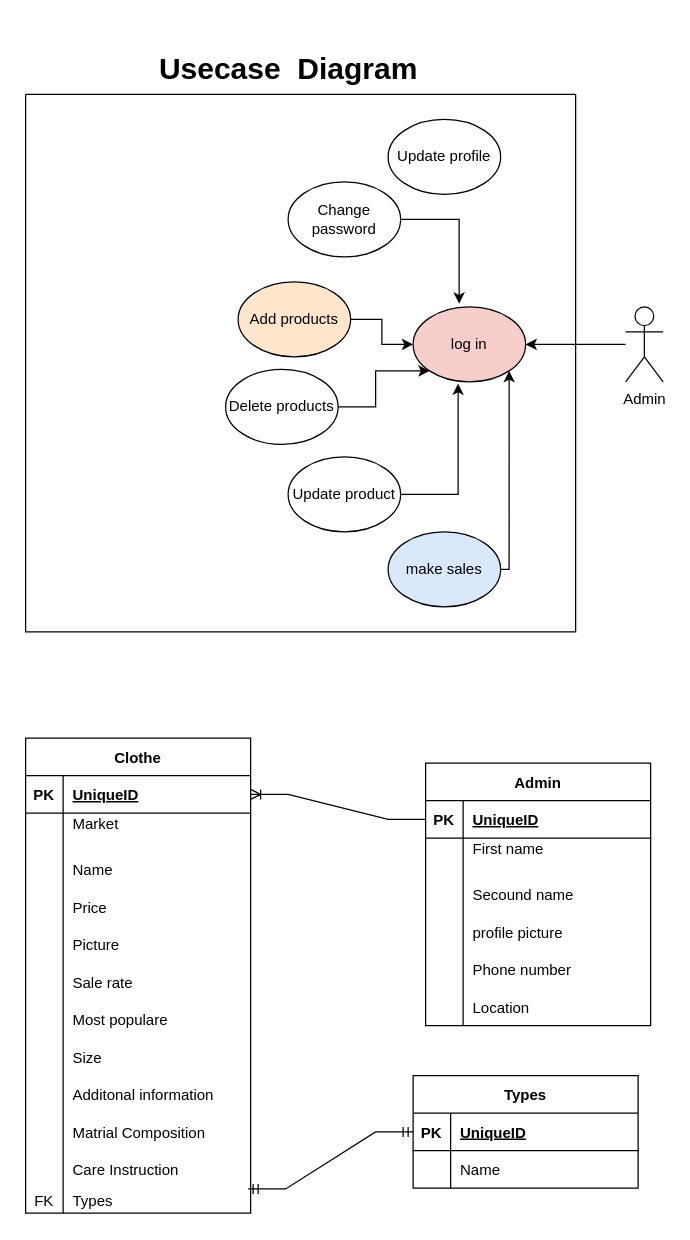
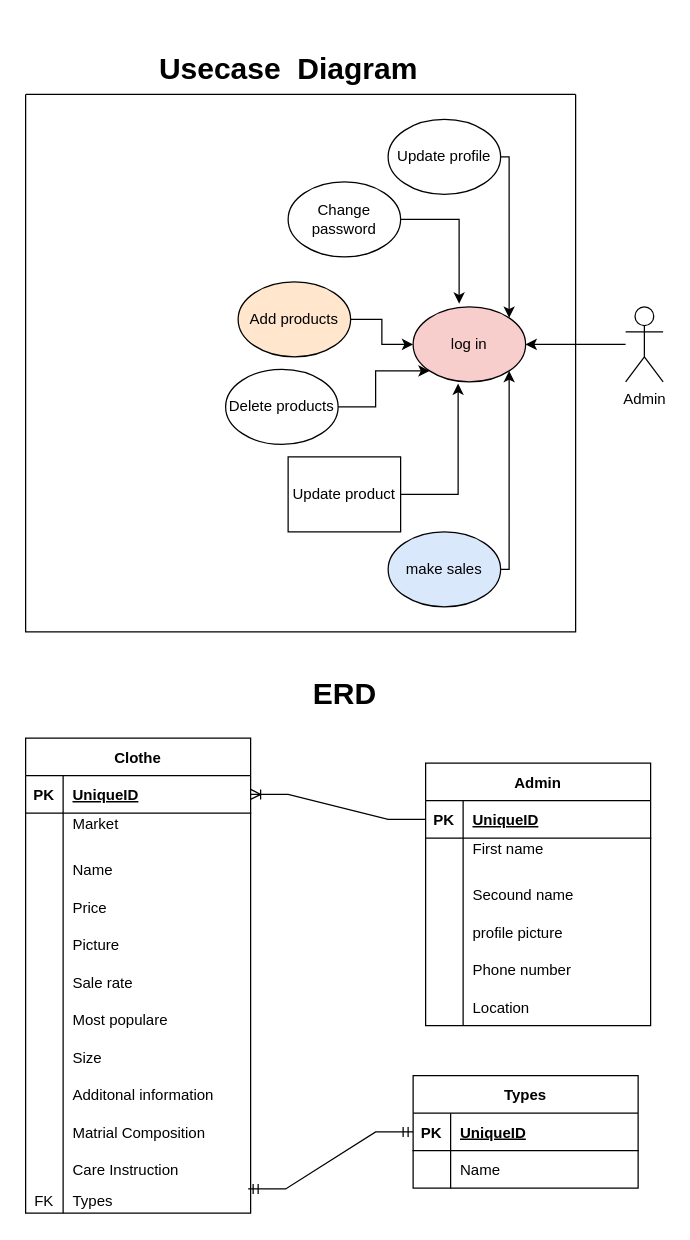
none -> (509, 229)
(344, 494) -> (344, 494)
none -> (344, 694)
